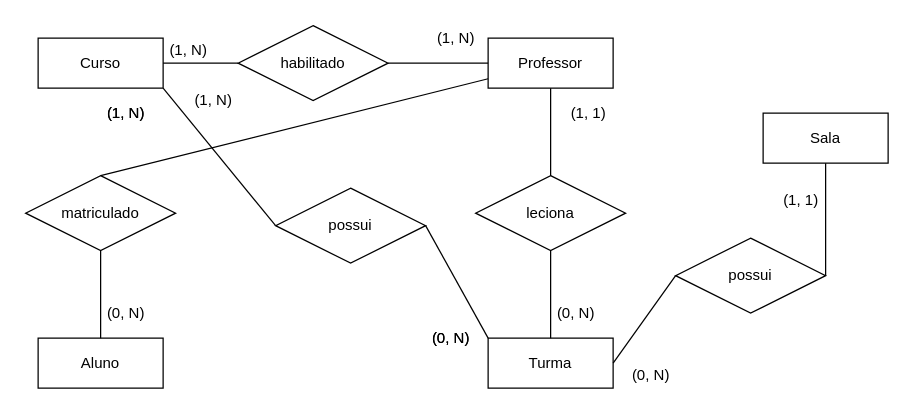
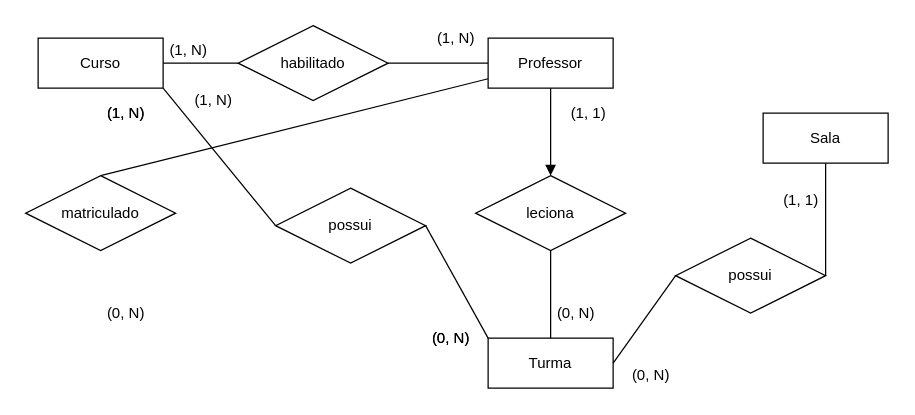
(551, 168) -> (551, 164)
(101, 295) -> none
(101, 363) -> none
